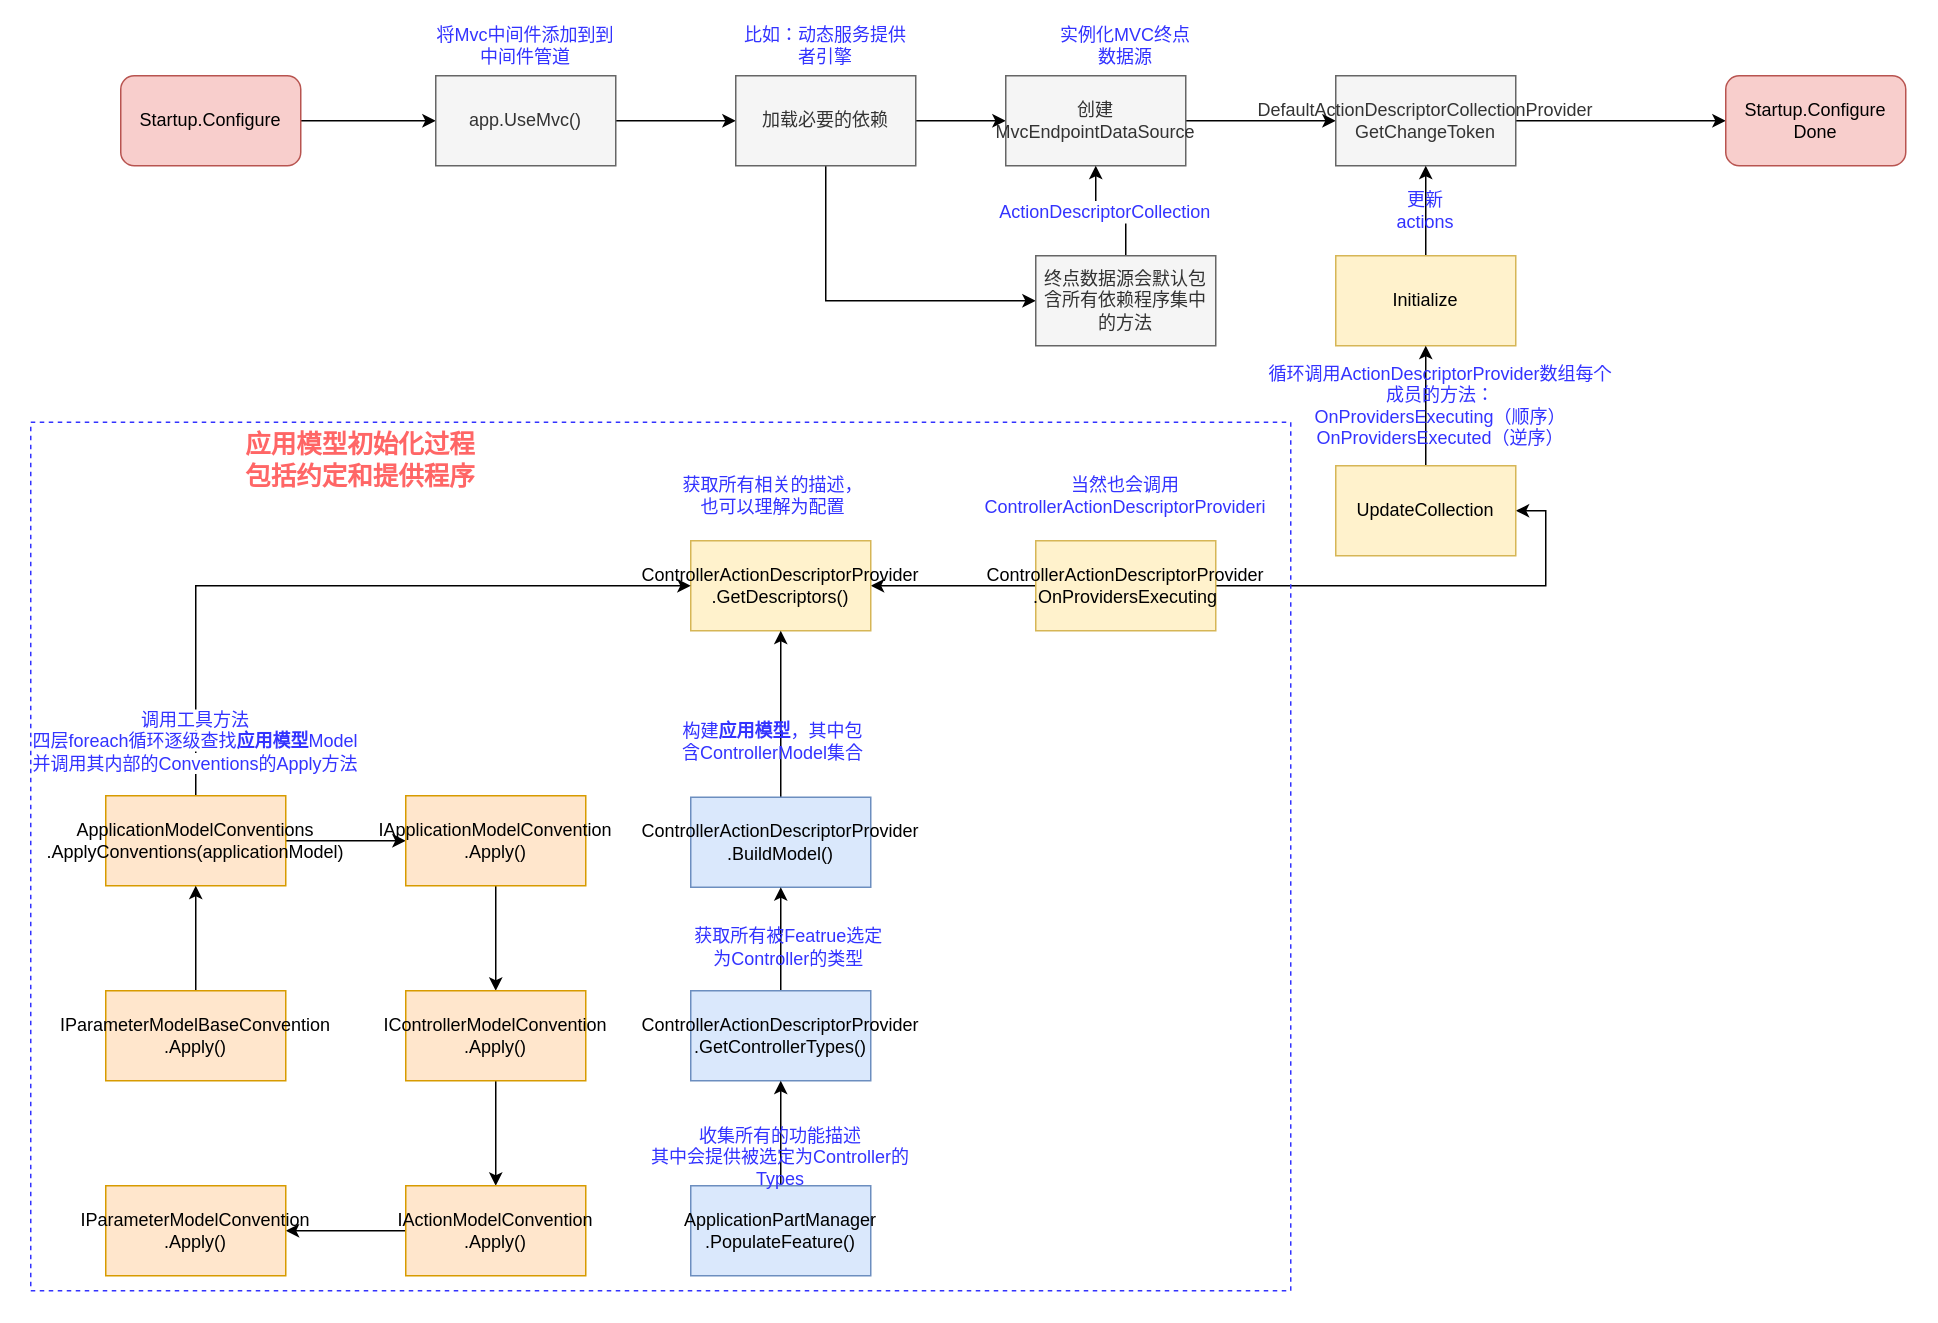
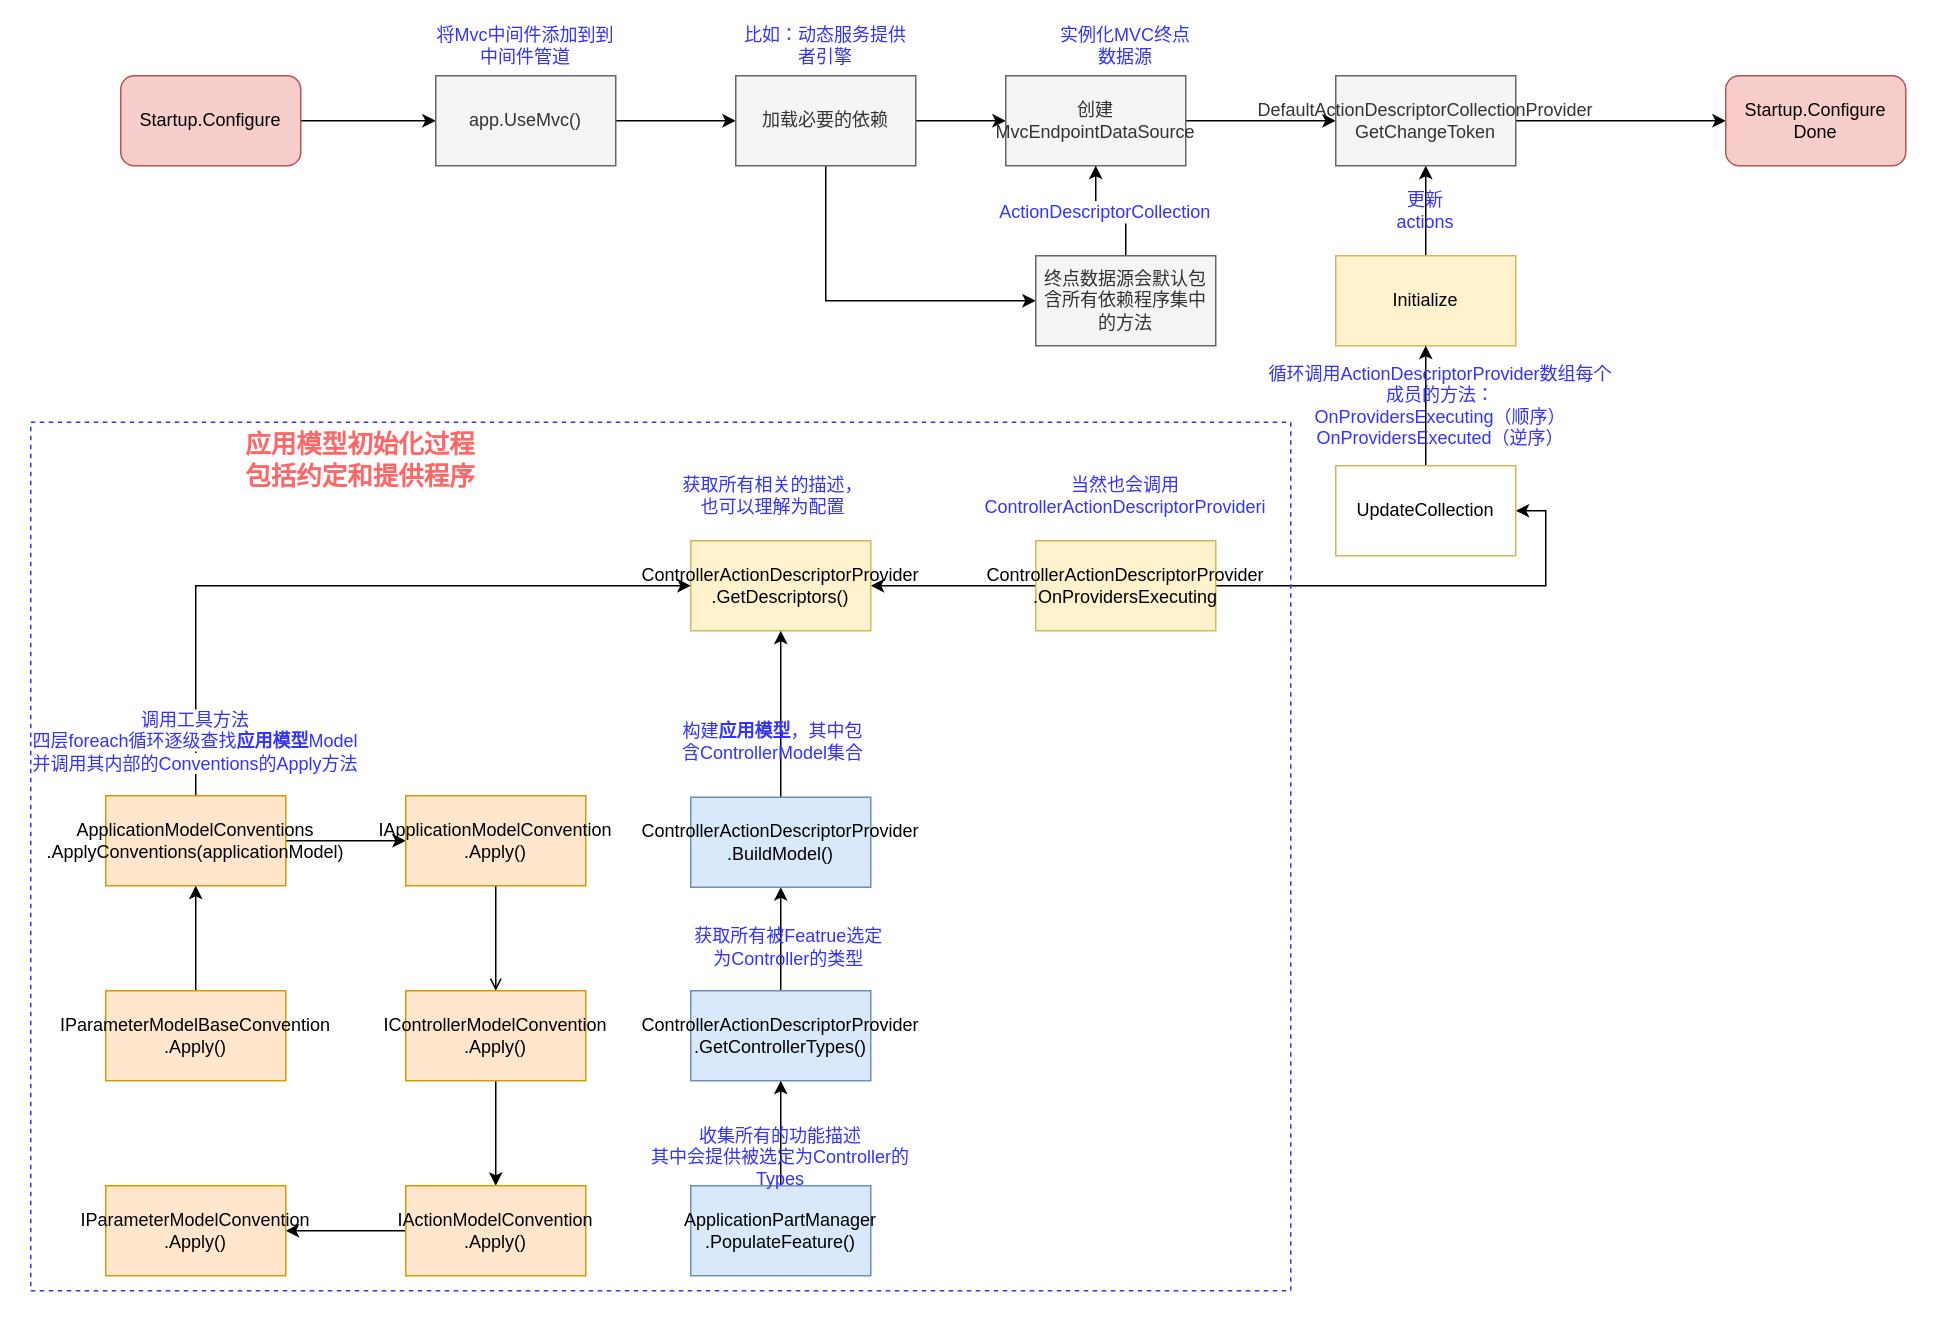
(1426, 511) -> (1426, 511)
(496, 979) -> (496, 981)
